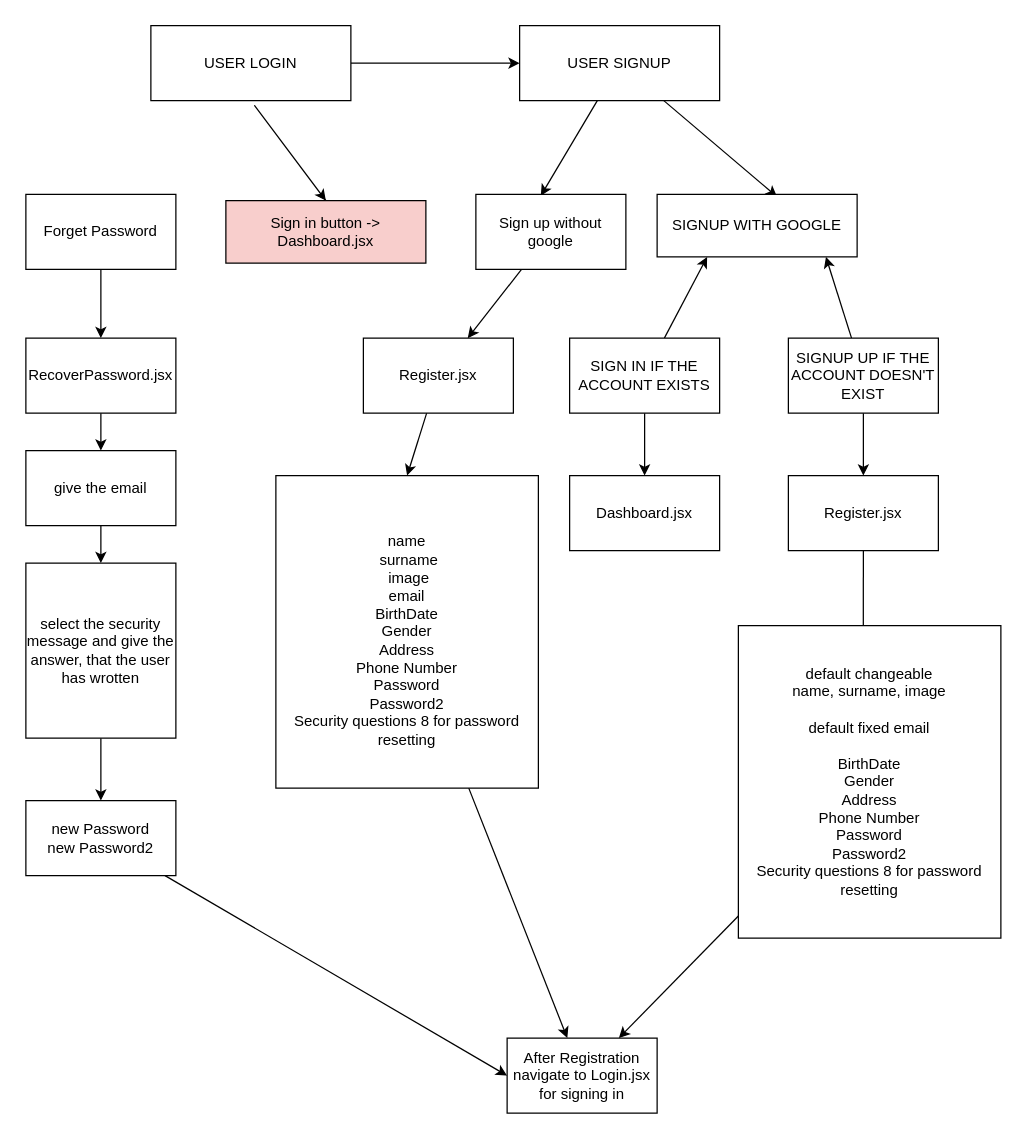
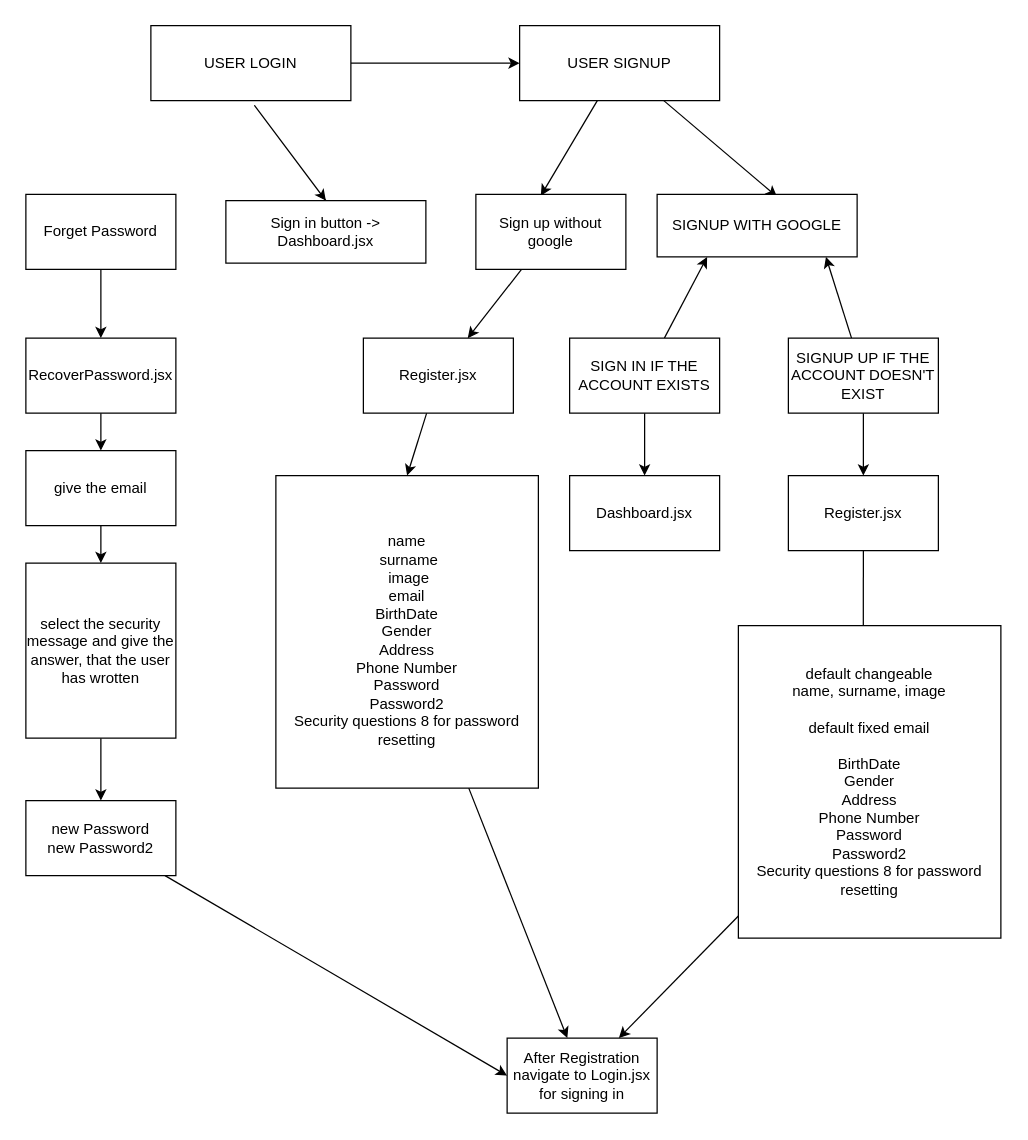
(326, 232) -> (326, 232)
